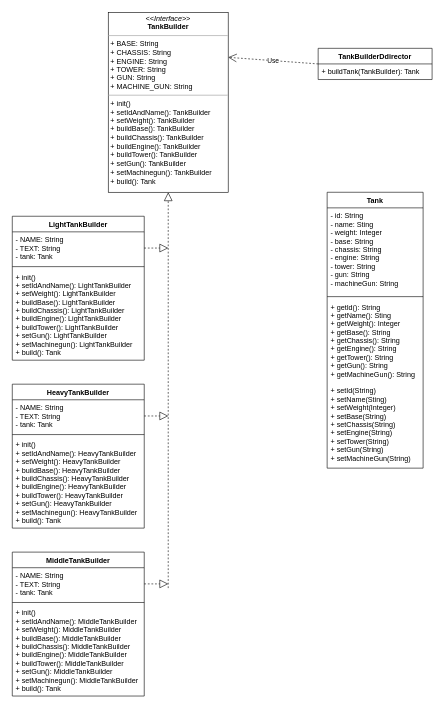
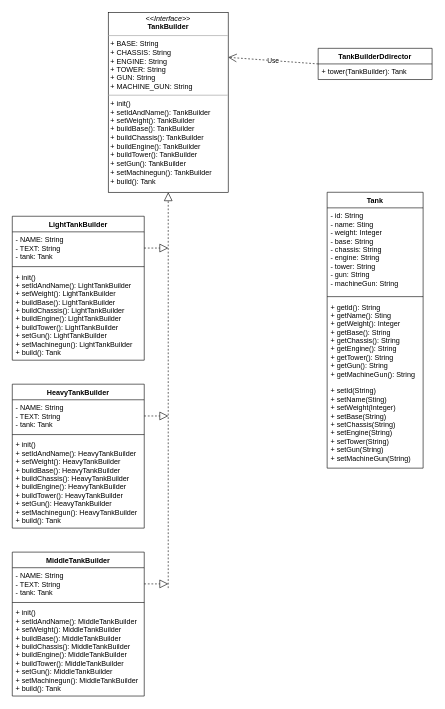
(376, 72) -> (369, 72)
